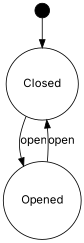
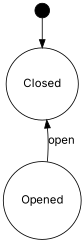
(20, 137) -> none
